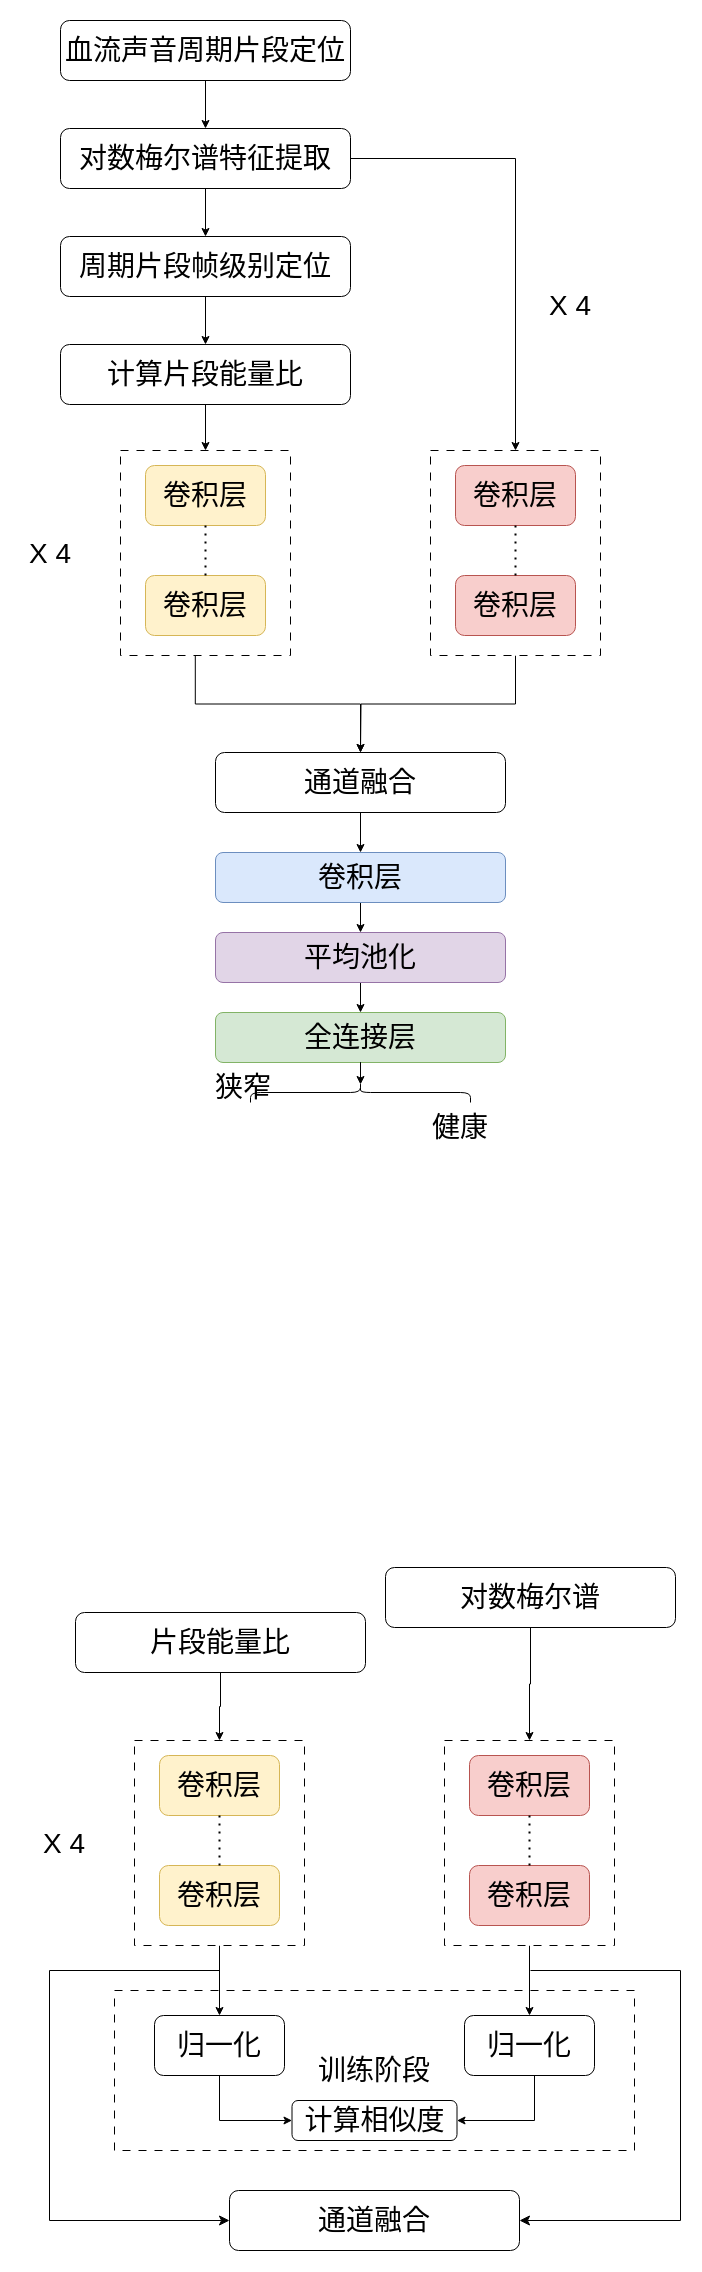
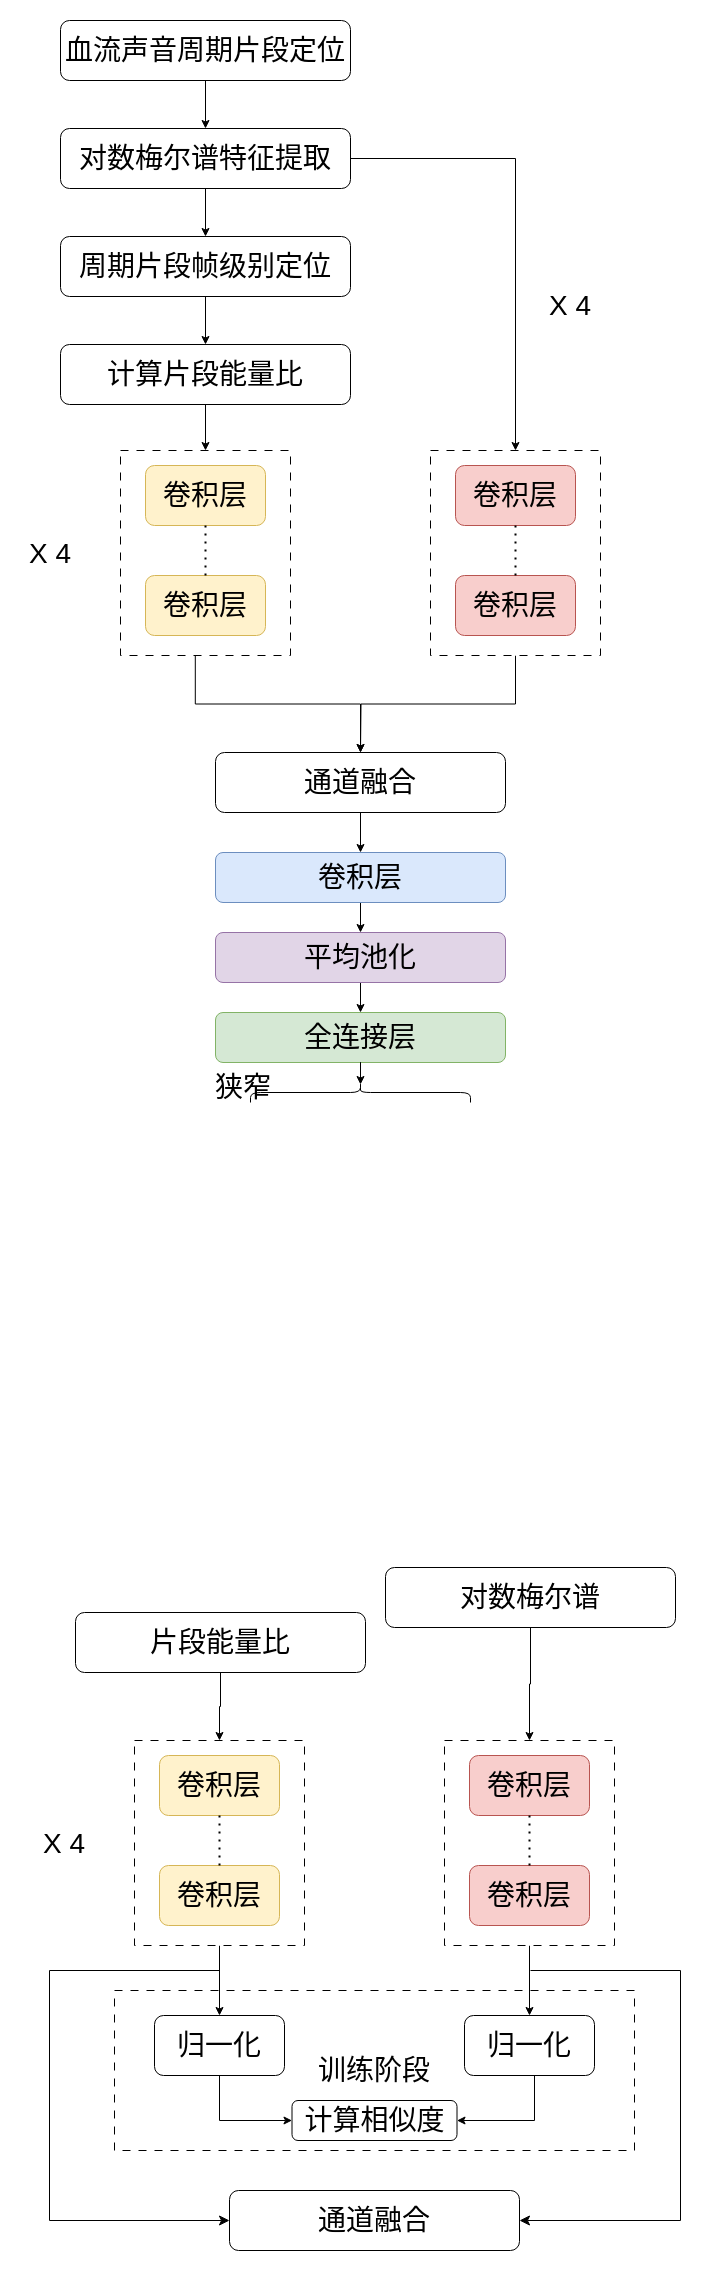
(461, 1128) -> none
